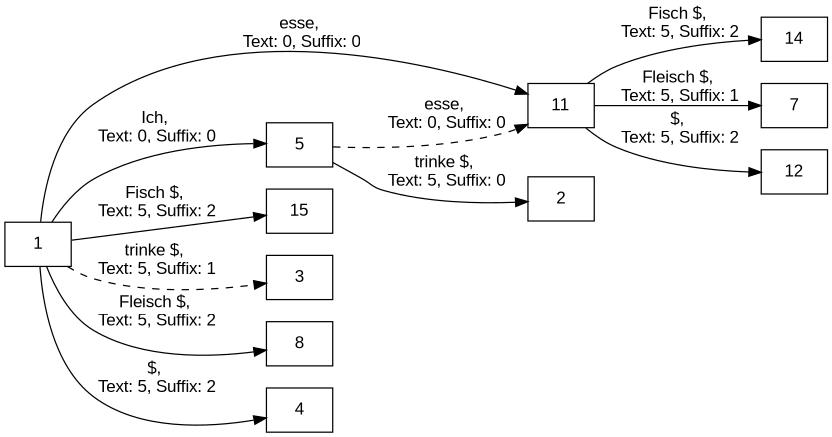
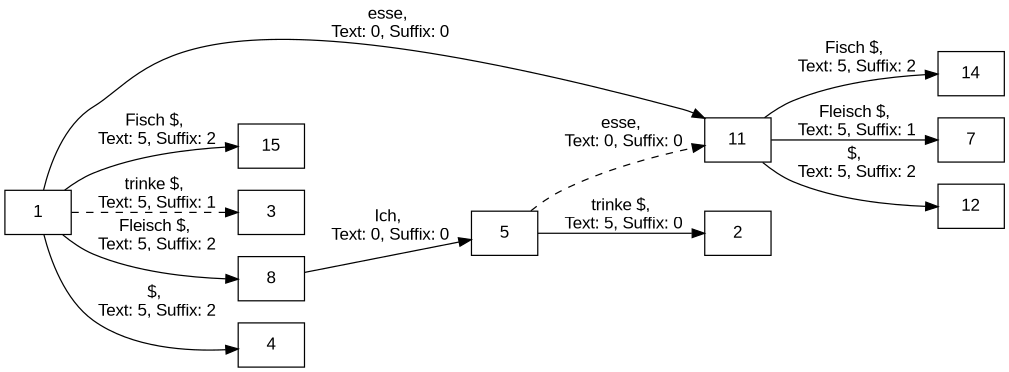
(142, 159) -> (382, 257)
